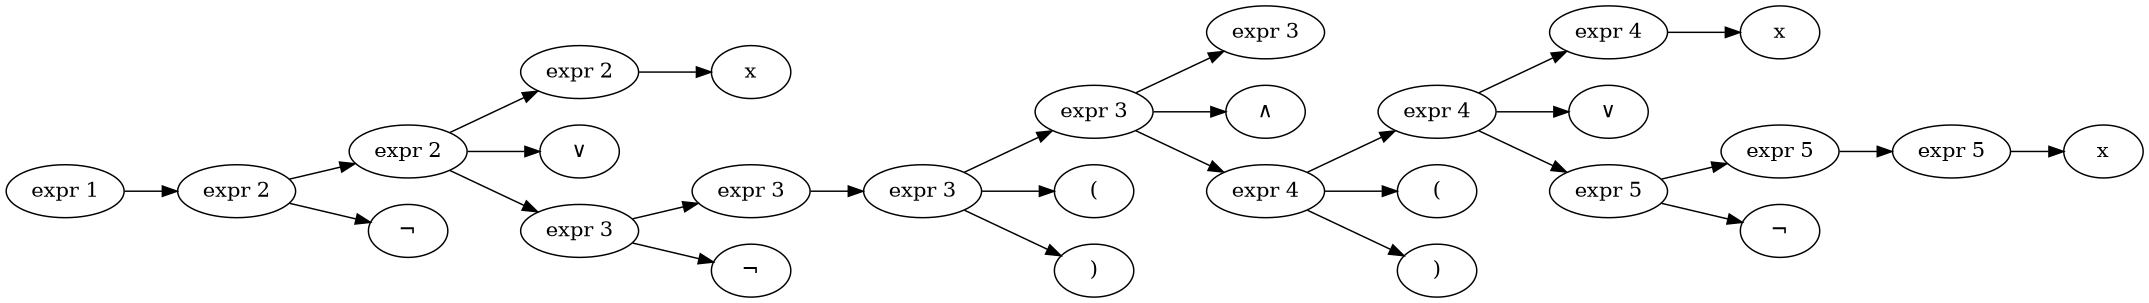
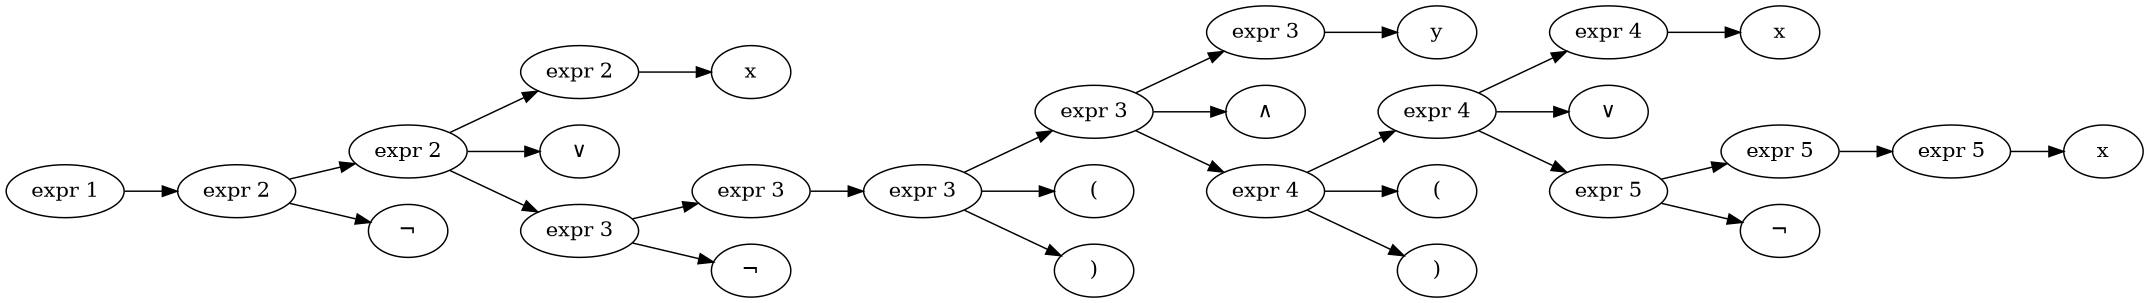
none -> (1437, 32)
